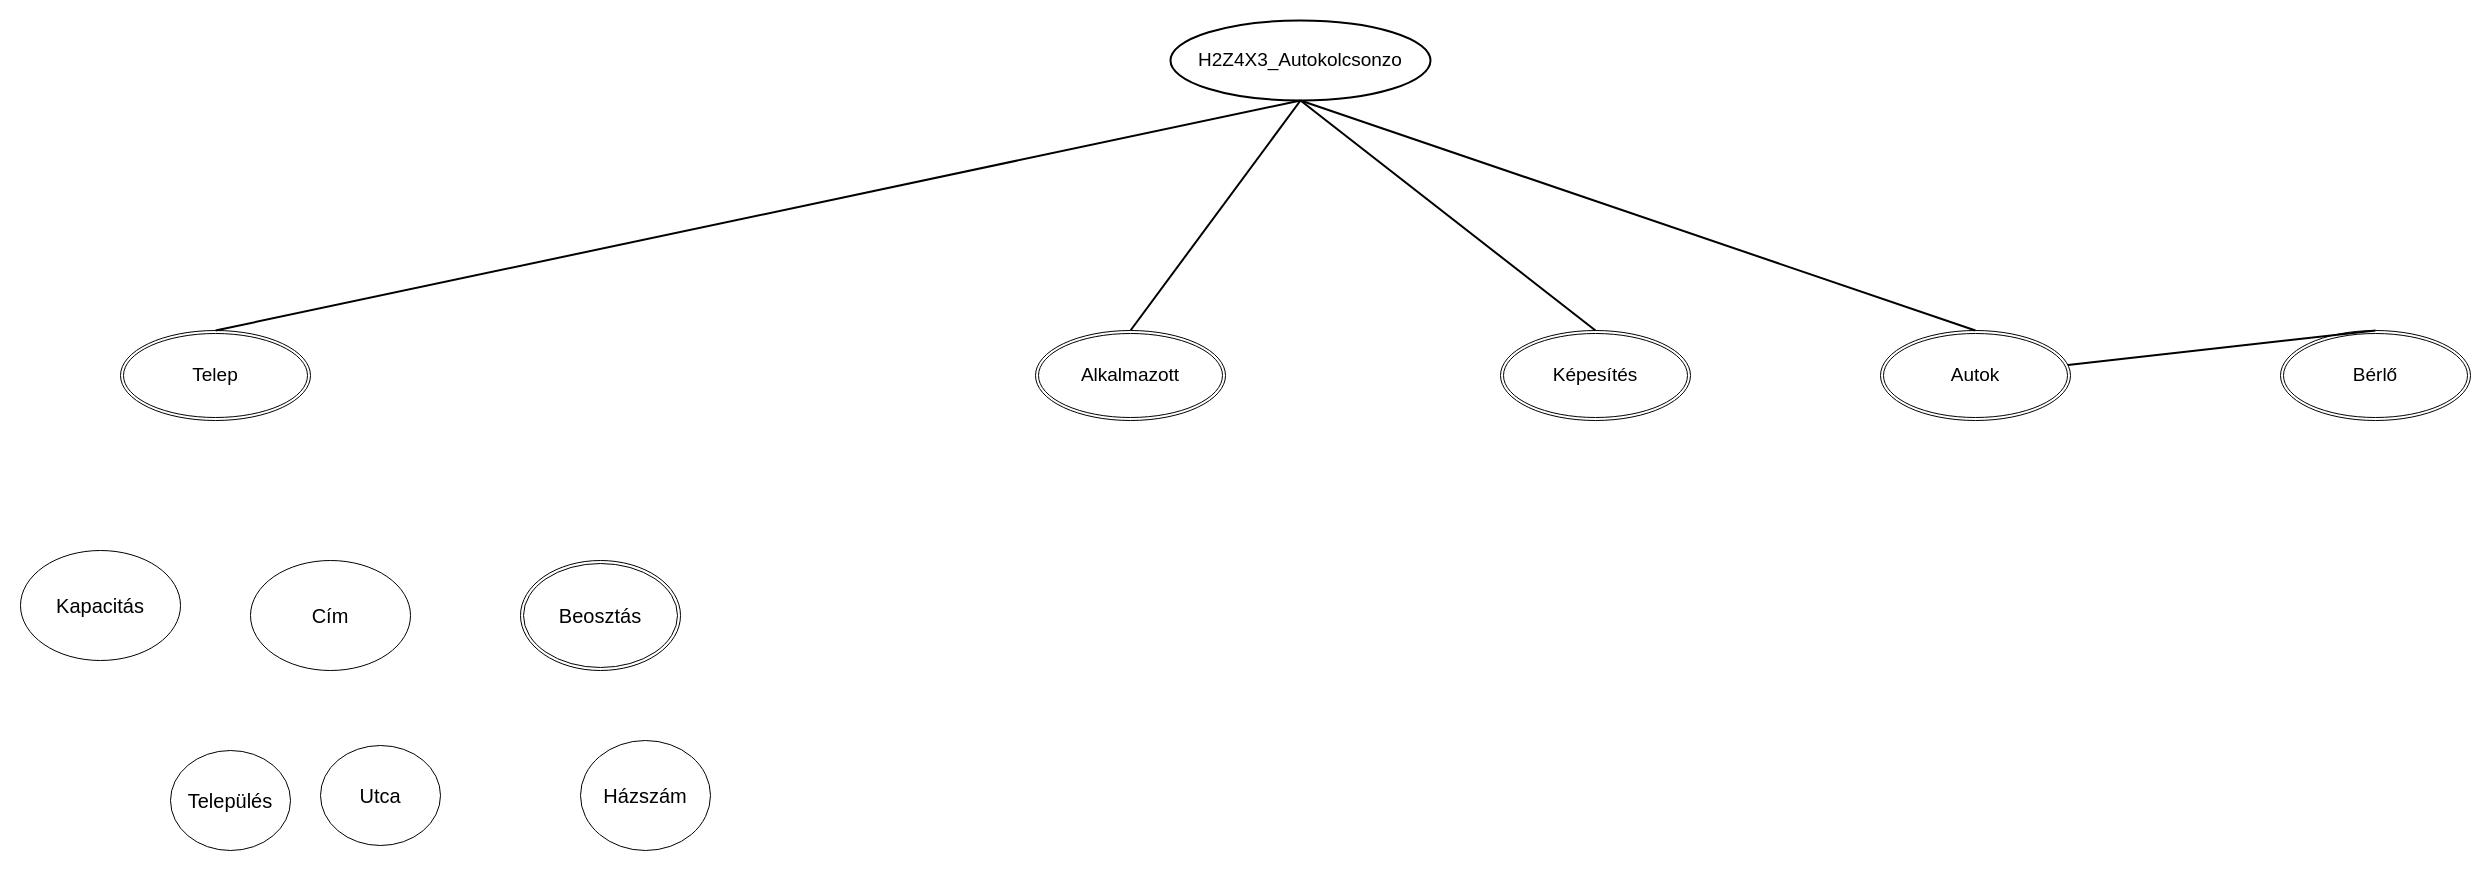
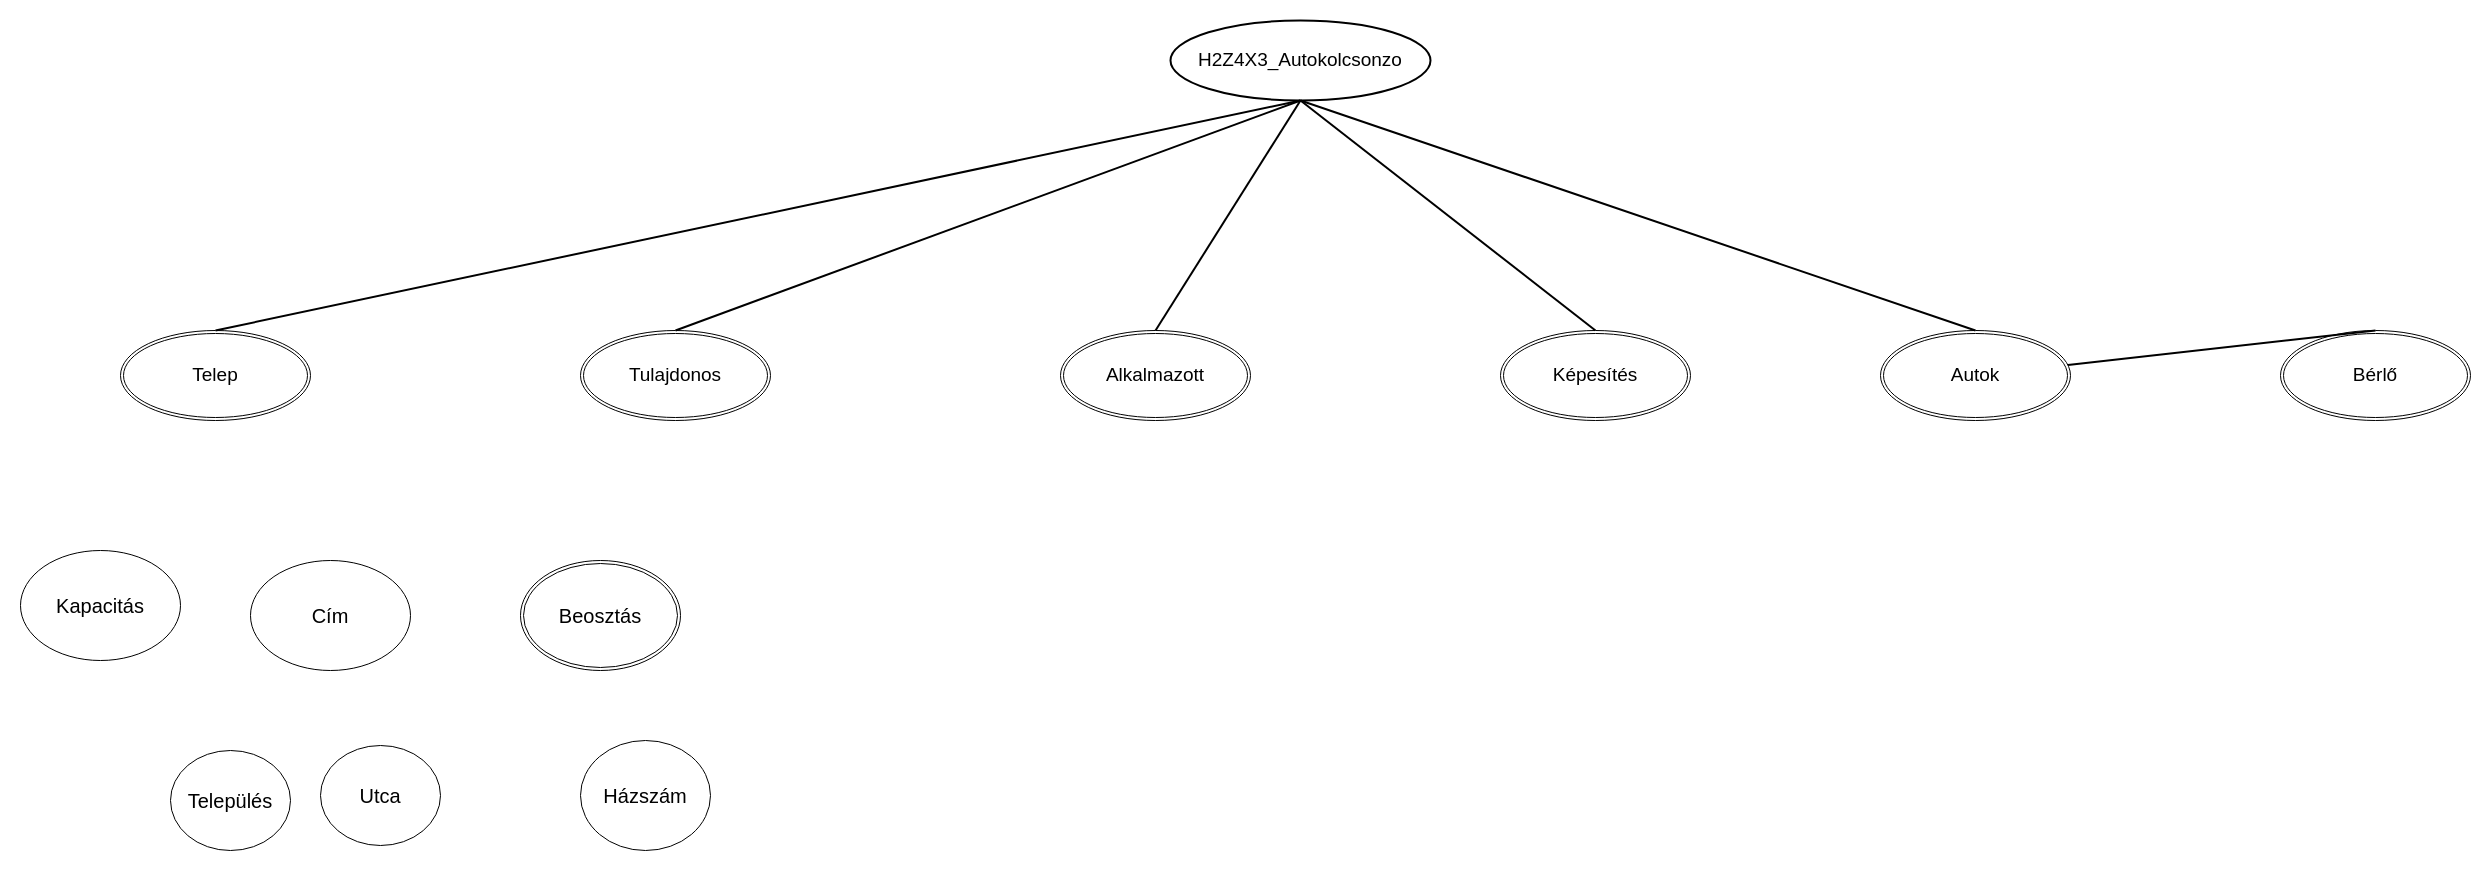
none -> (986, 216)
none -> (676, 376)
(1131, 376) -> (1156, 376)
